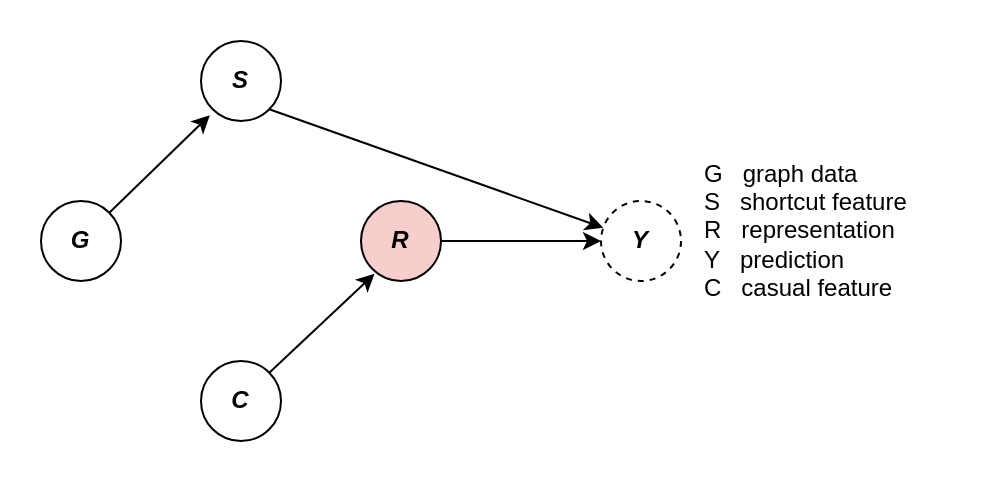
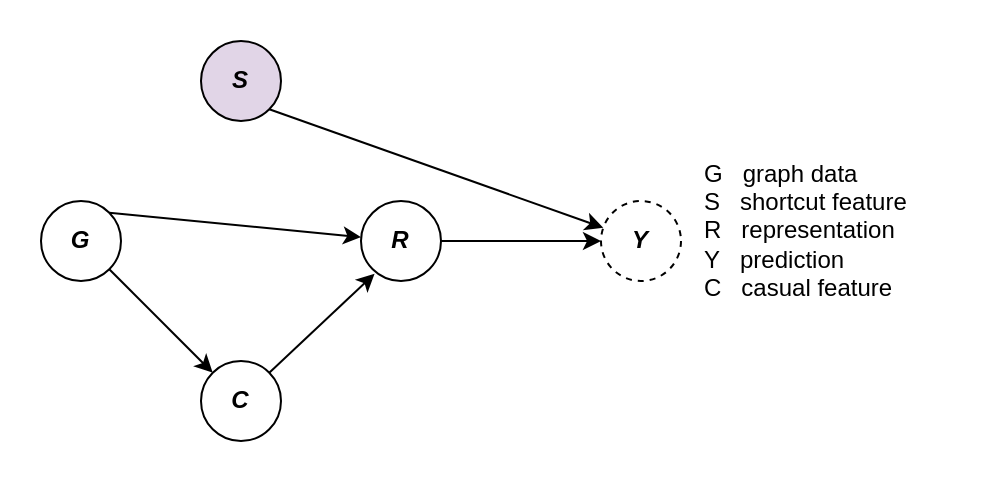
(241, 81) -> (241, 81)
(155, 169) -> (229, 224)
(401, 241) -> (401, 241)
none -> (156, 316)
